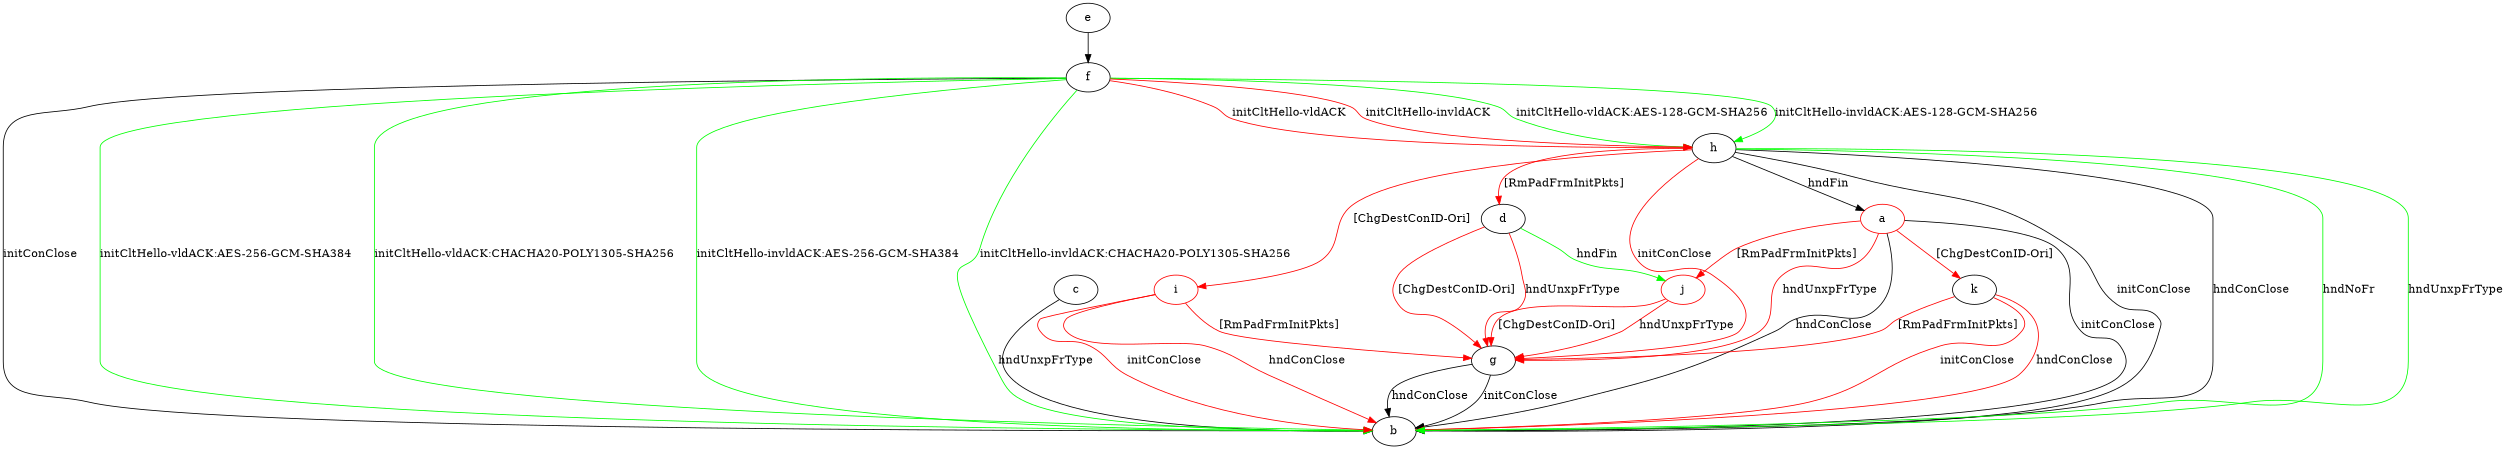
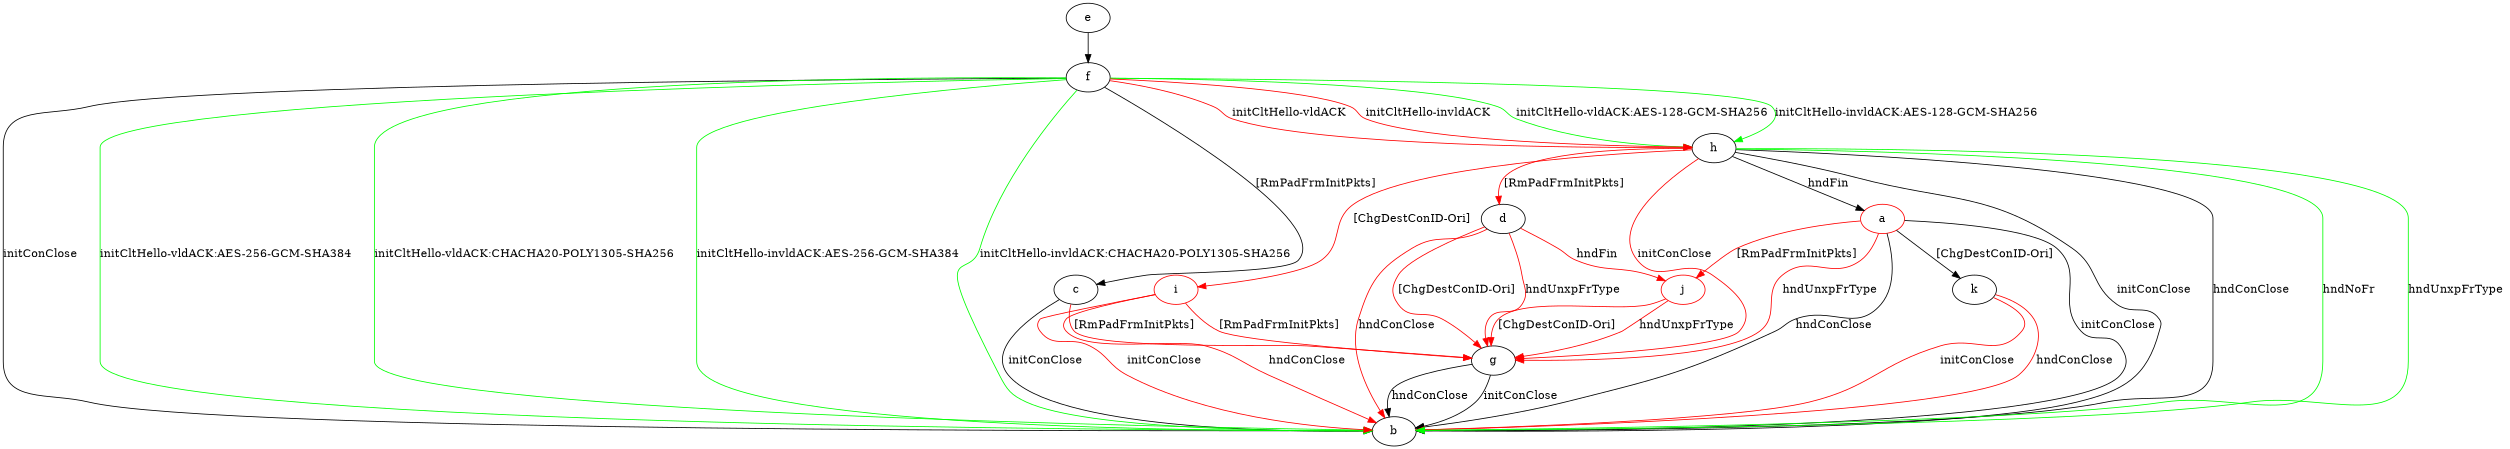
none -> (1292, 225)
(1925, 252) -> (1925, 252)
(1585, 264) -> (1585, 264)
none -> (1372, 285)
(1744, 351) -> (1254, 346)
(1047, 361) -> (1047, 361)
